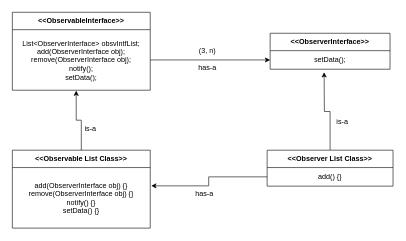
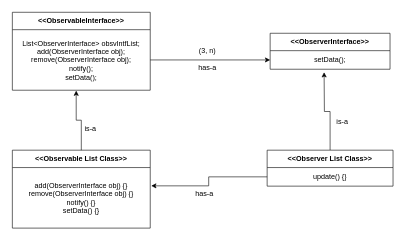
(330, 177) -> (330, 177)
